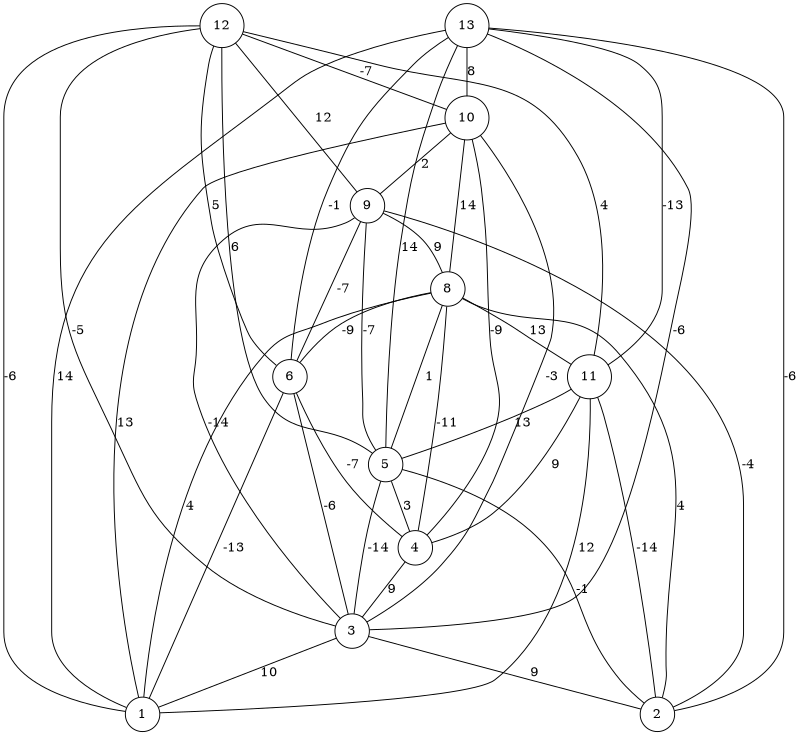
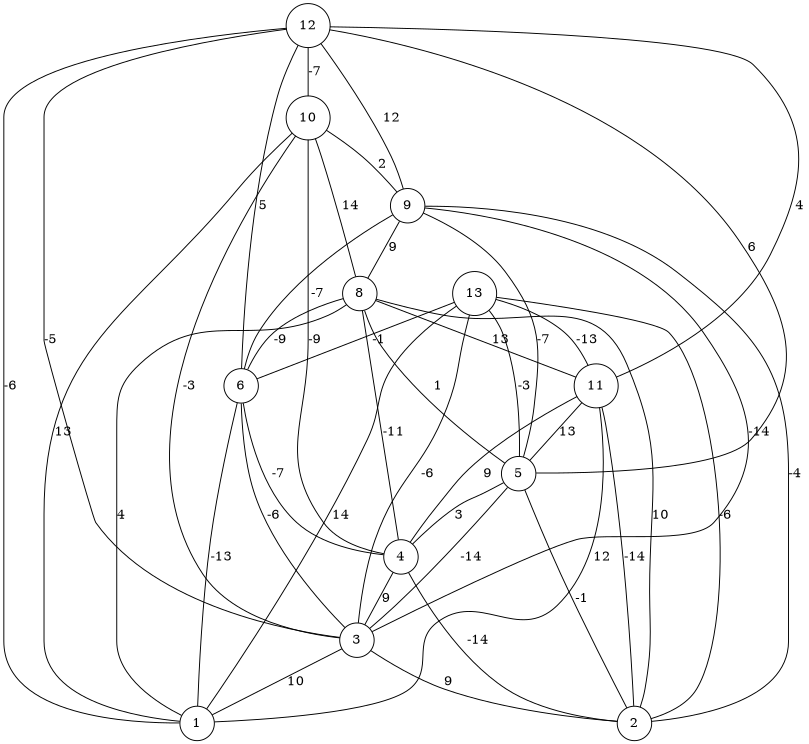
(467, 72) -> none
(410, 247) -> (524, 386)
(681, 506) -> (661, 515)
none -> (492, 678)
